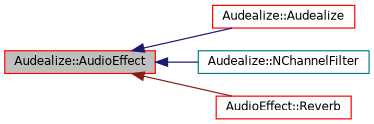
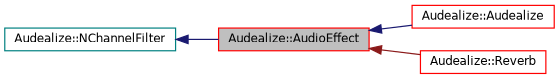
(183, 62) -> (203, 39)
(284, 108) -> (483, 62)
